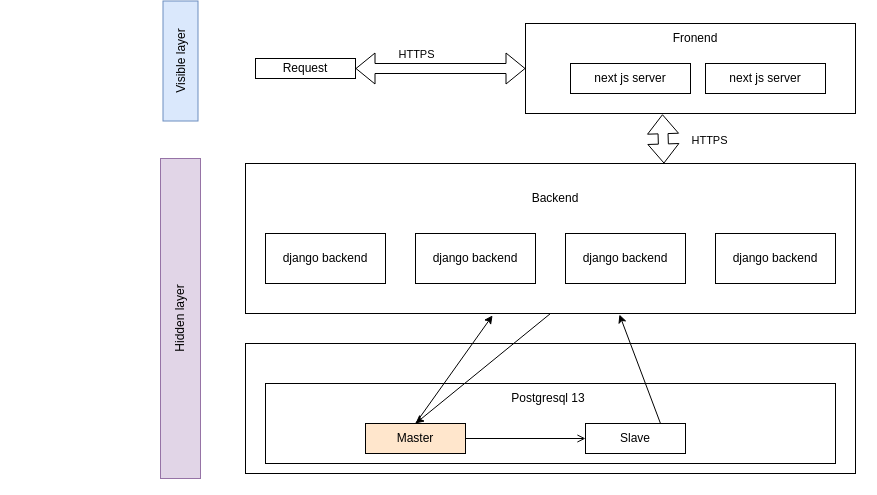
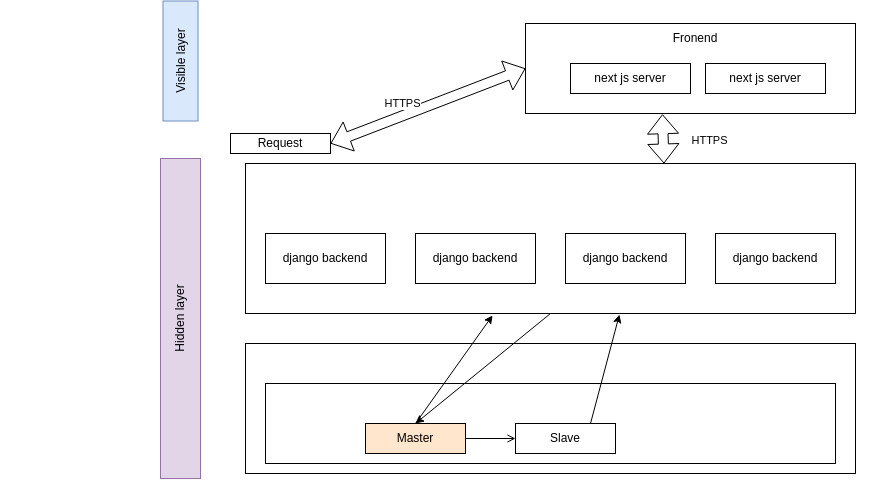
(306, 69) -> (281, 144)
(556, 199) -> none
(548, 399) -> none
(636, 439) -> (566, 439)
